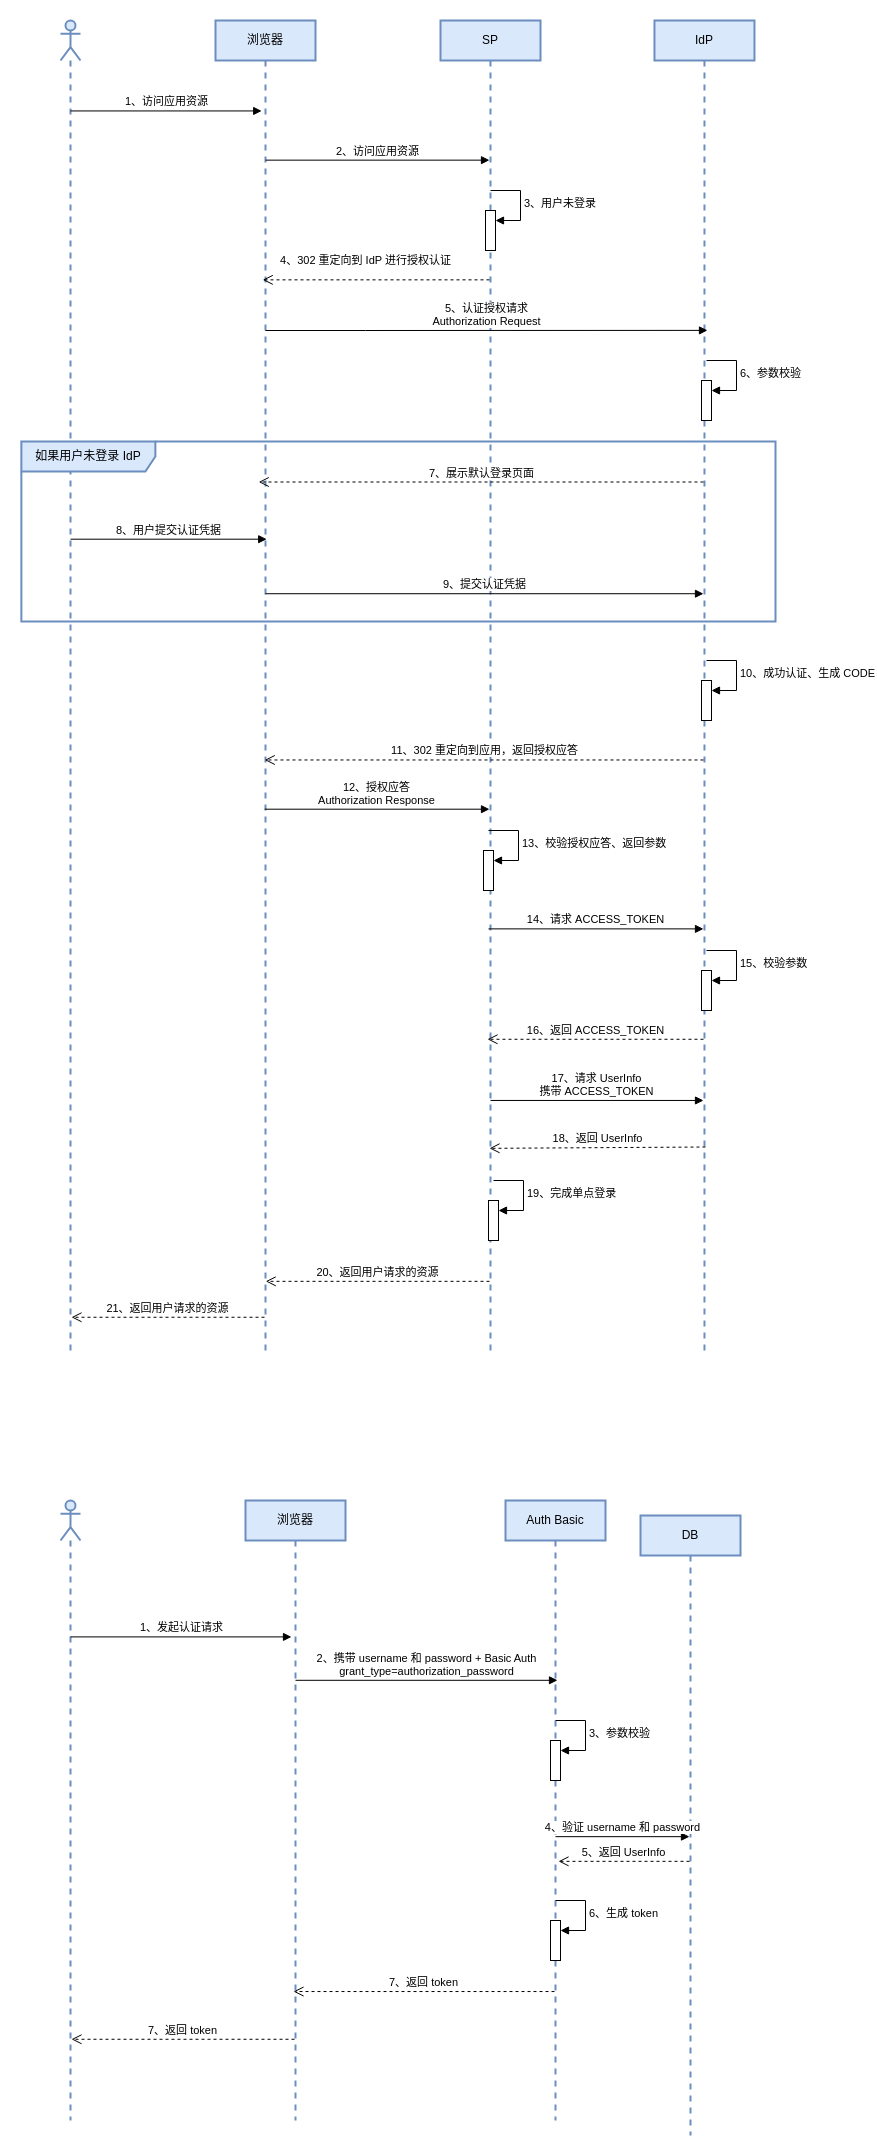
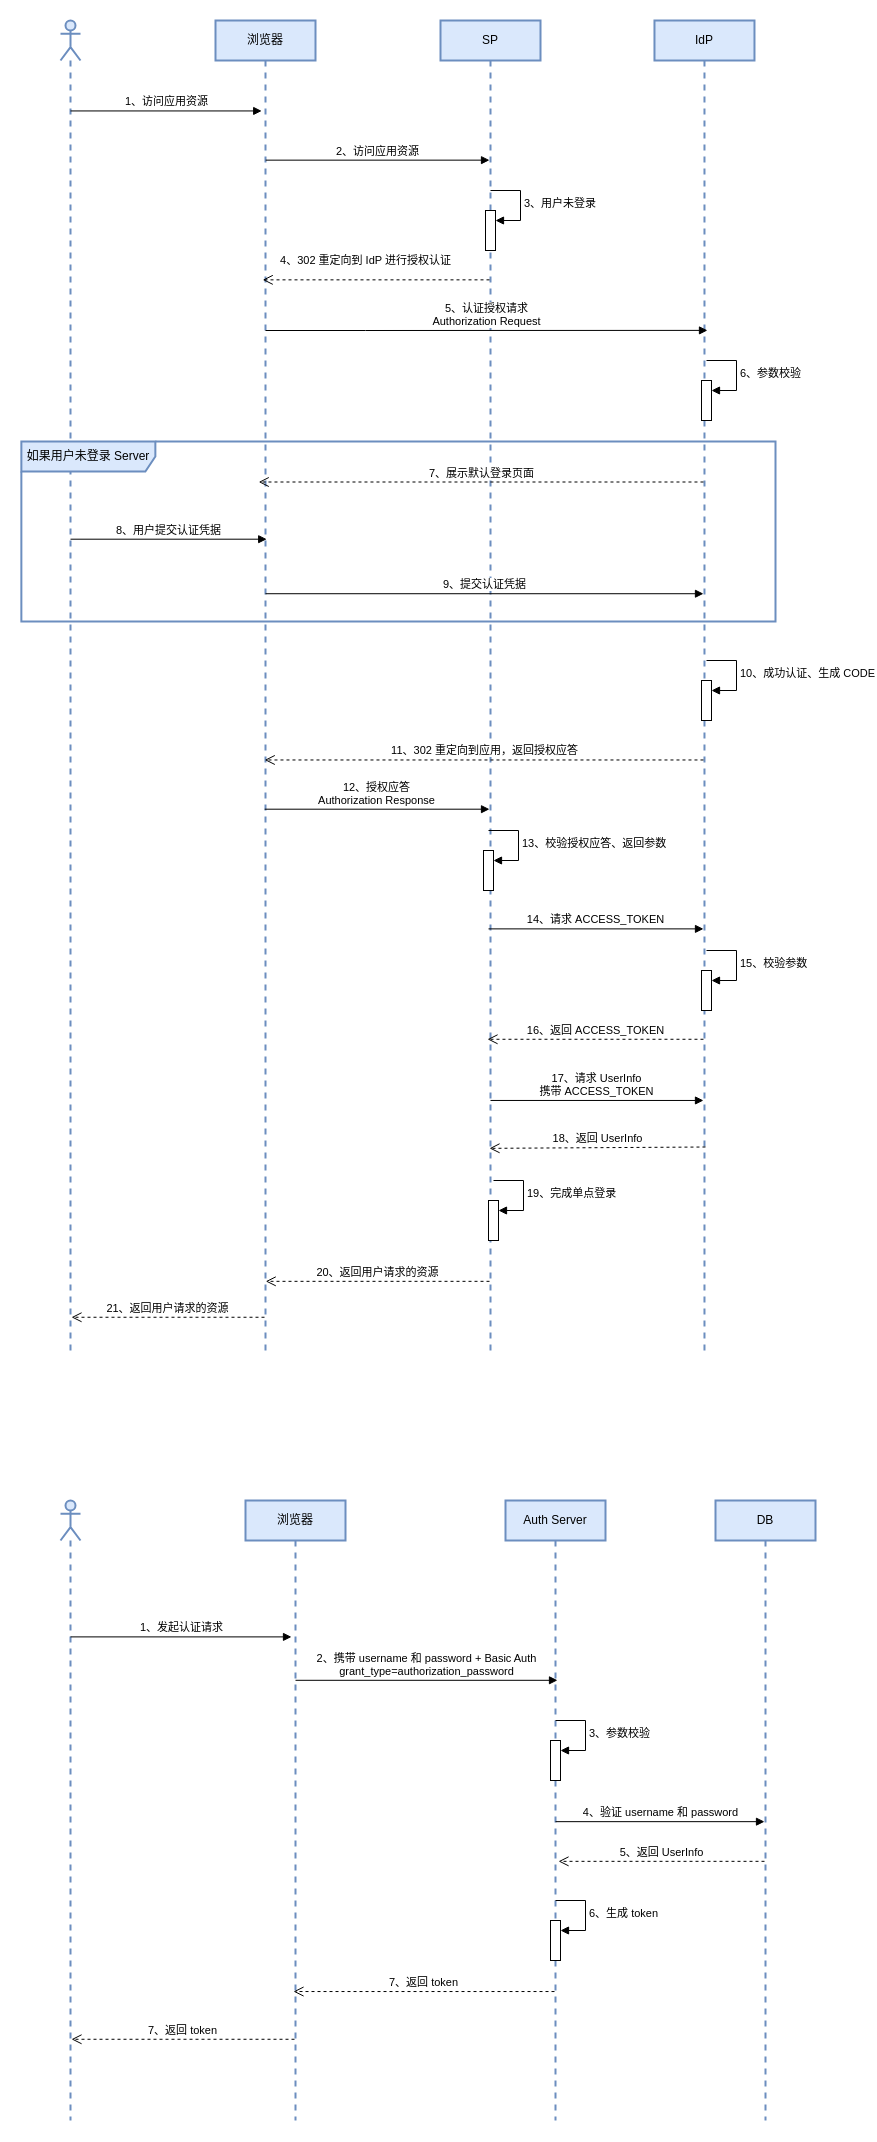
(89, 457) -> (89, 457)
(556, 1521) -> (556, 1521)
(691, 1826) -> (766, 1811)
